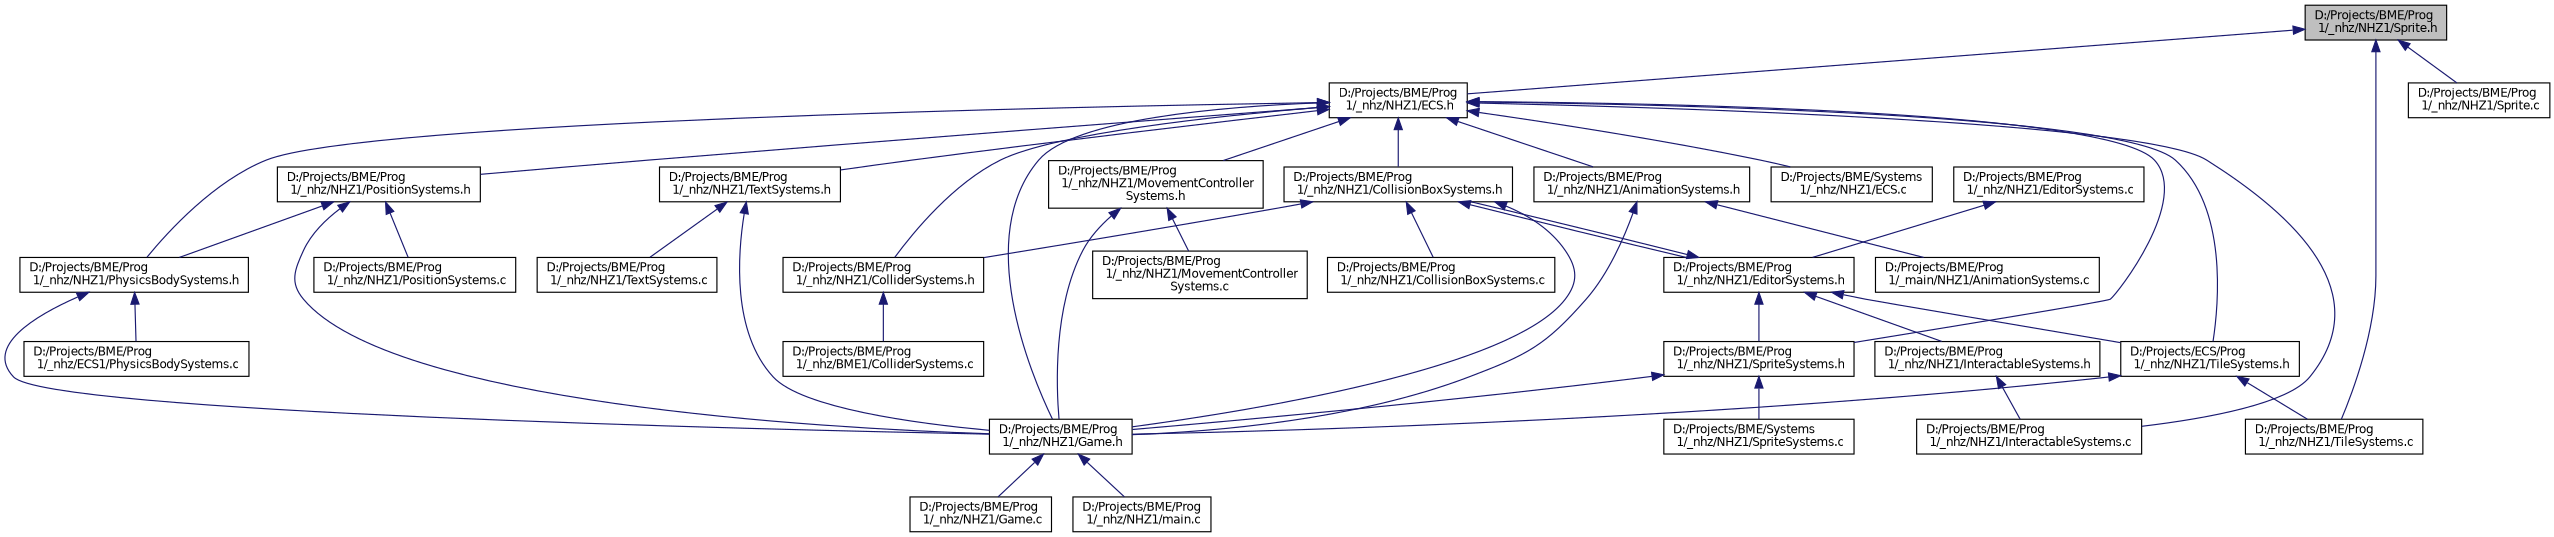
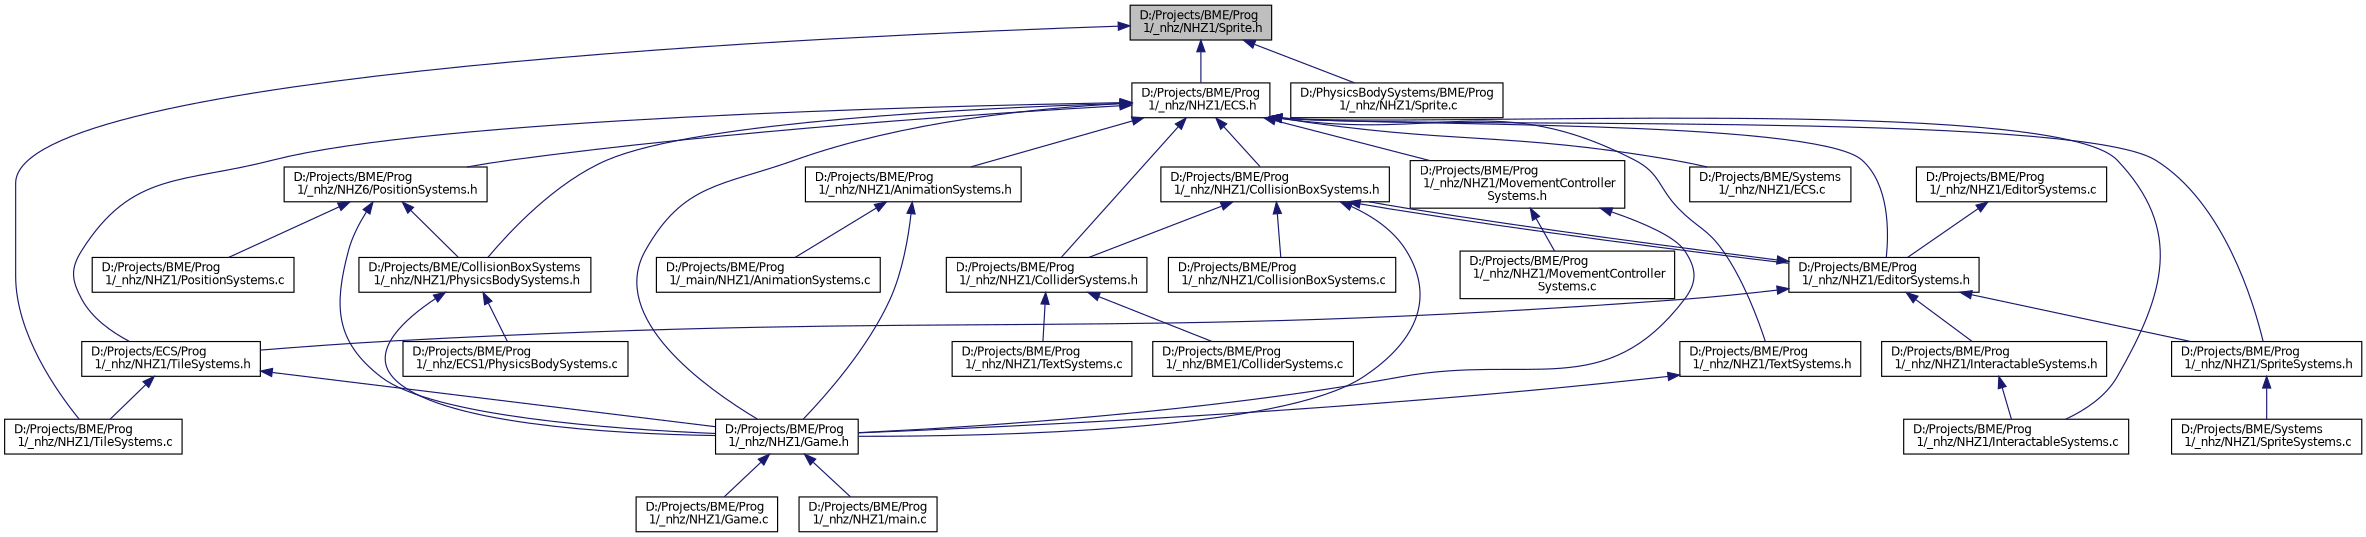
(2479, 100) -> (1397, 100)
none -> (1694, 132)
(379, 184) -> (386, 184)
(684, 233) -> (1044, 317)
(134, 275) -> (475, 275)
(1418, 403) -> none
